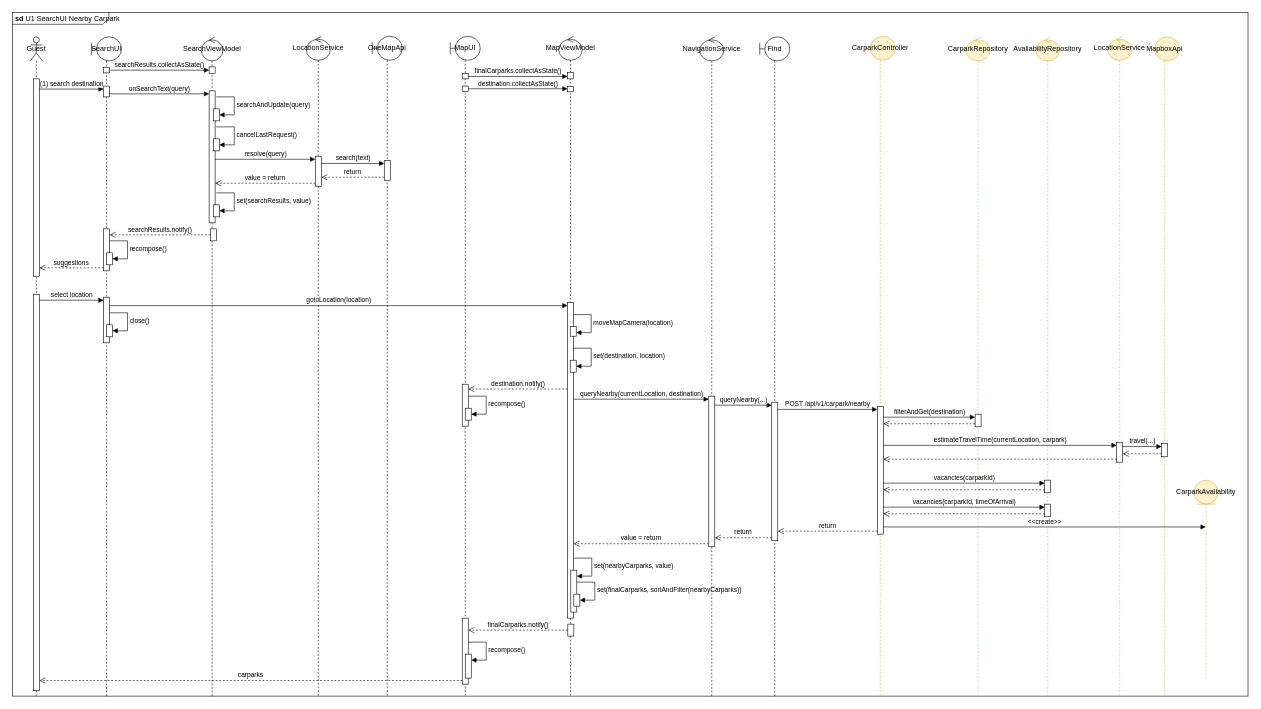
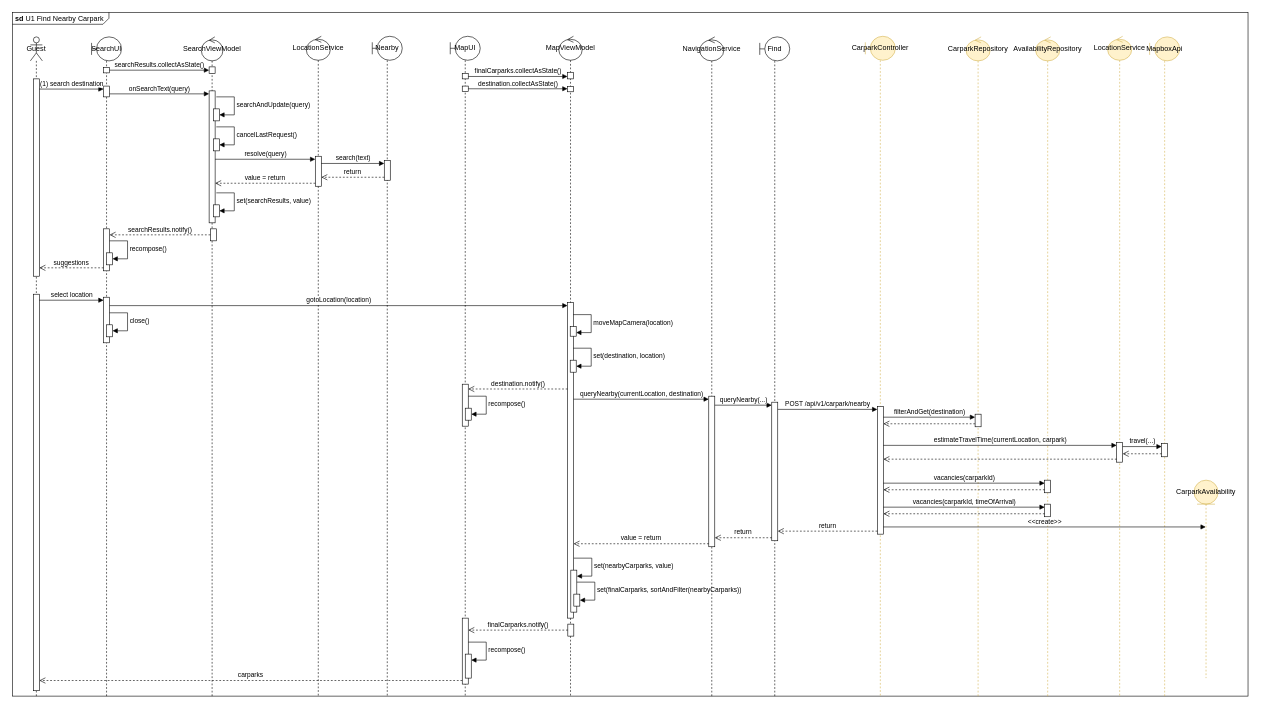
(68, 17) -> (59, 17)
(387, 48) -> (387, 48)
